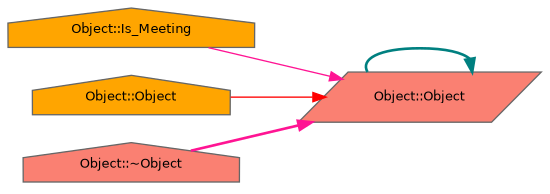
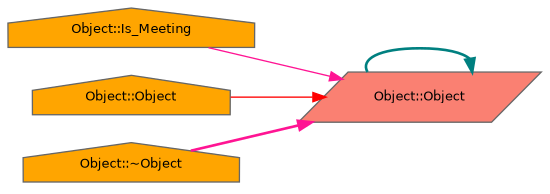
(131, 164) -> (131, 164)
